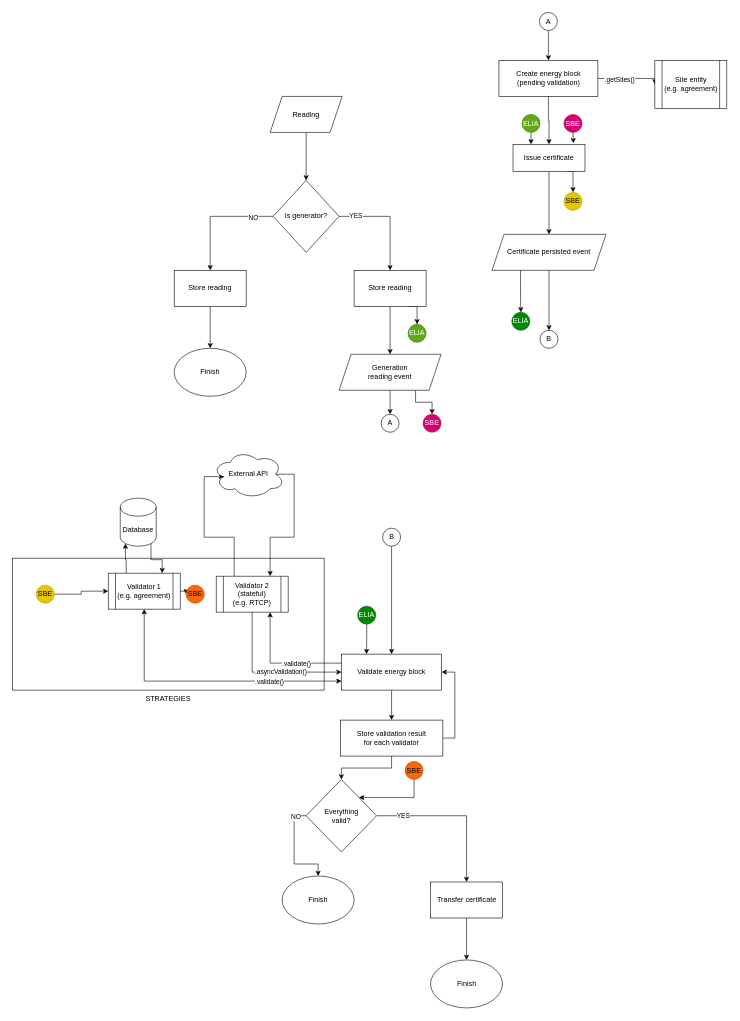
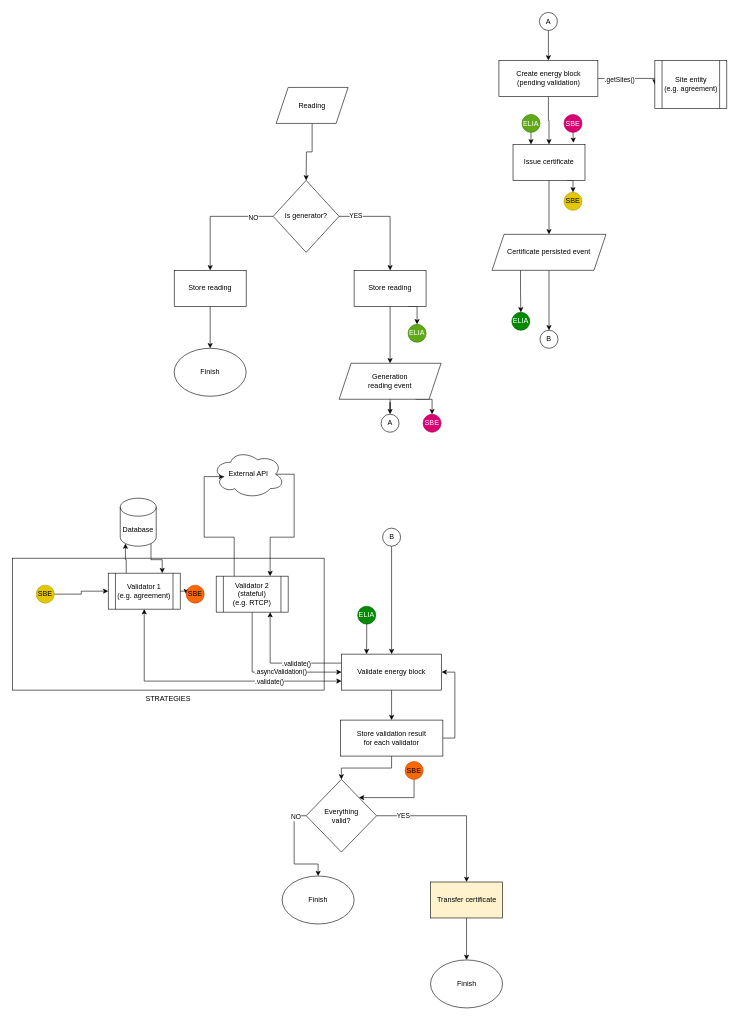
(306, 114) -> (312, 105)
(549, 158) -> (549, 162)
(390, 372) -> (390, 381)
(467, 900) -> (467, 900)
